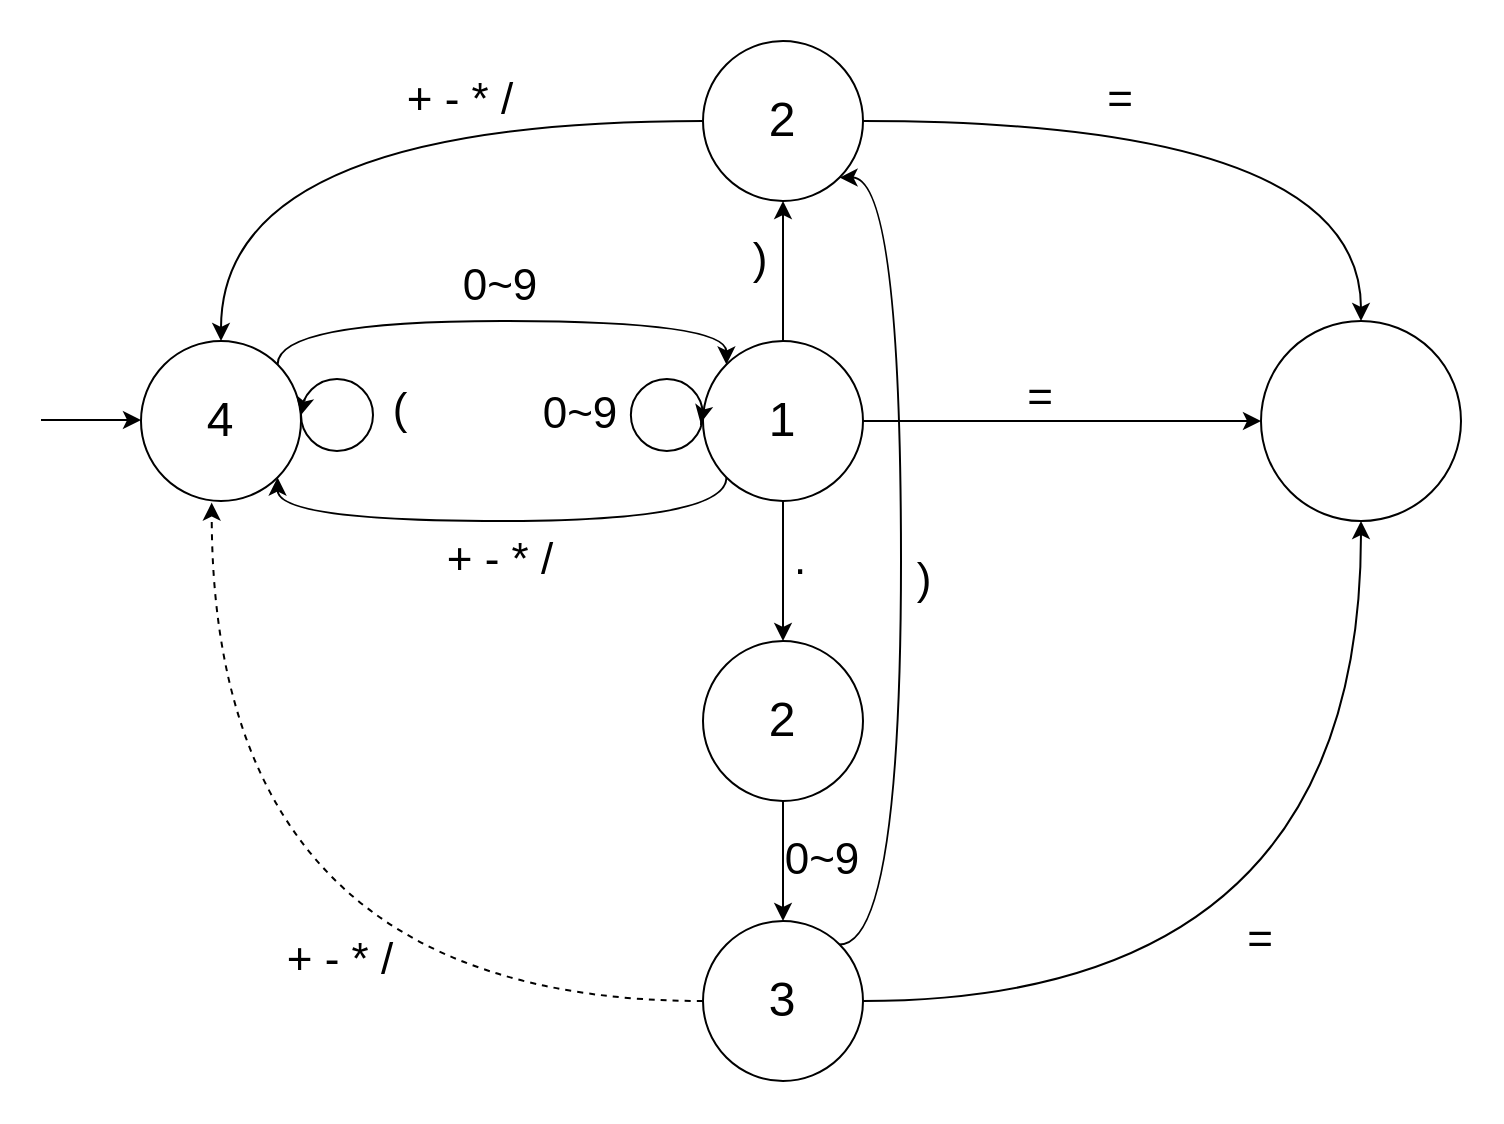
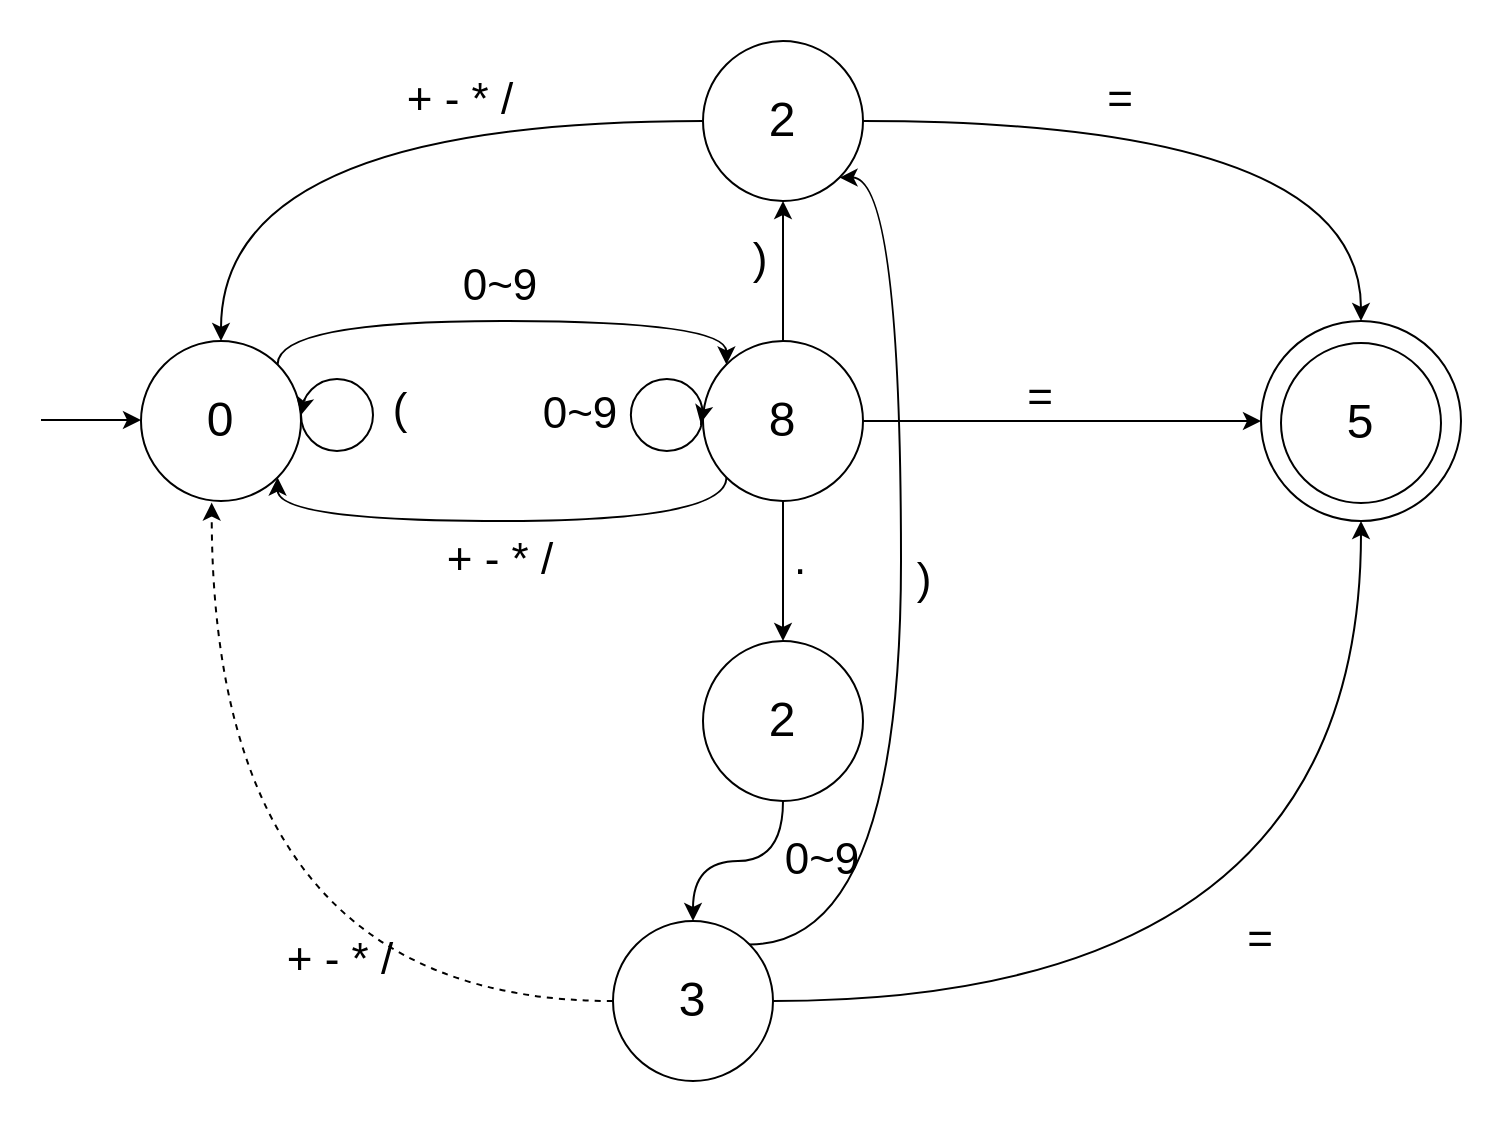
(221, 421) -> (221, 421)
(783, 421) -> (783, 421)
none -> (1361, 423)
(783, 1001) -> (693, 1001)
